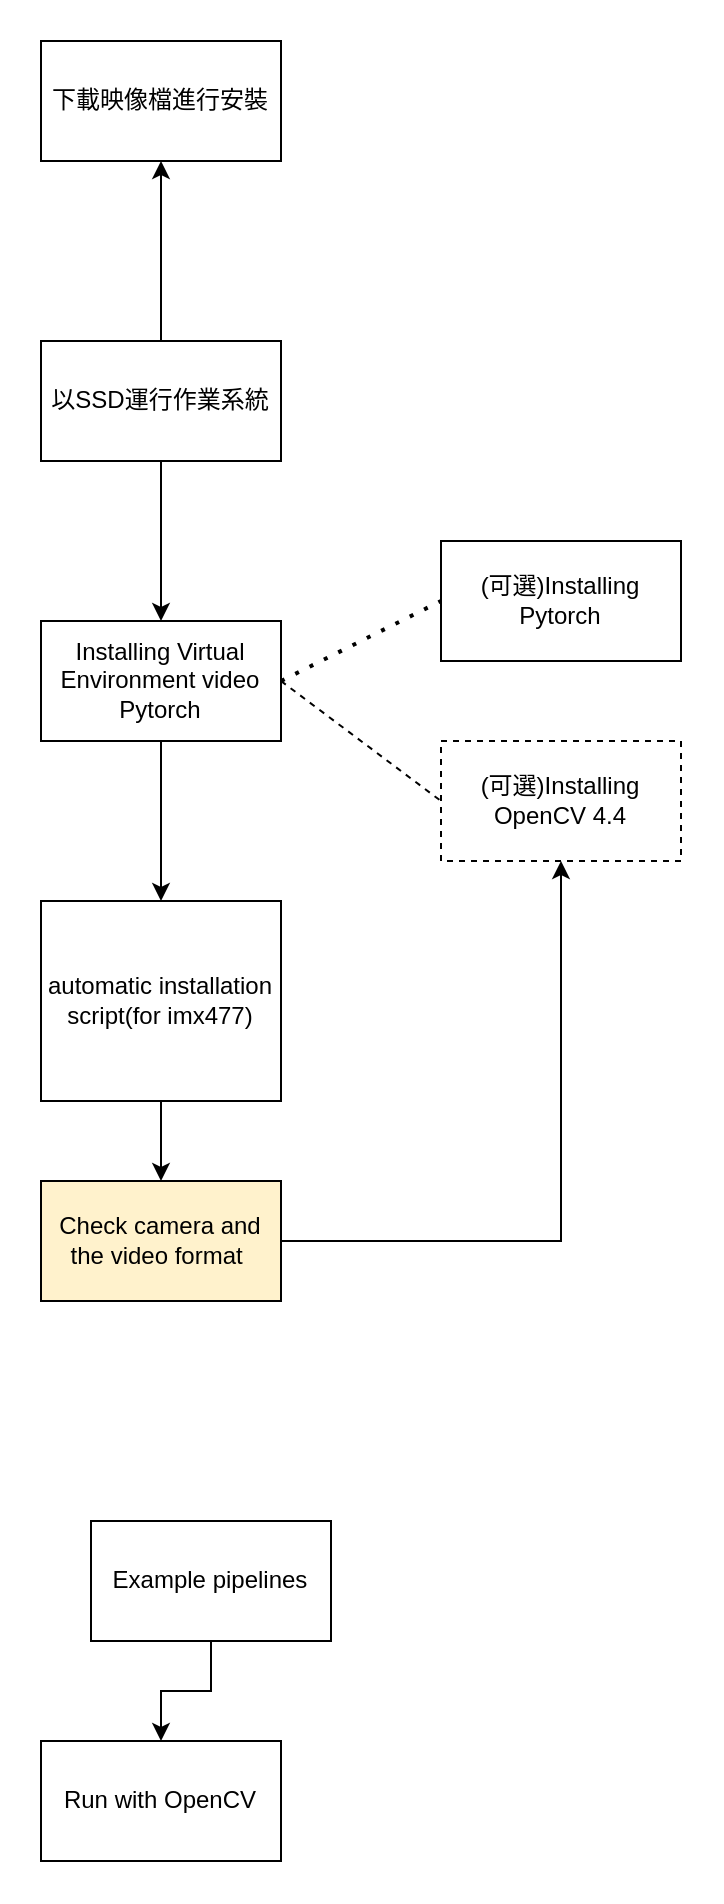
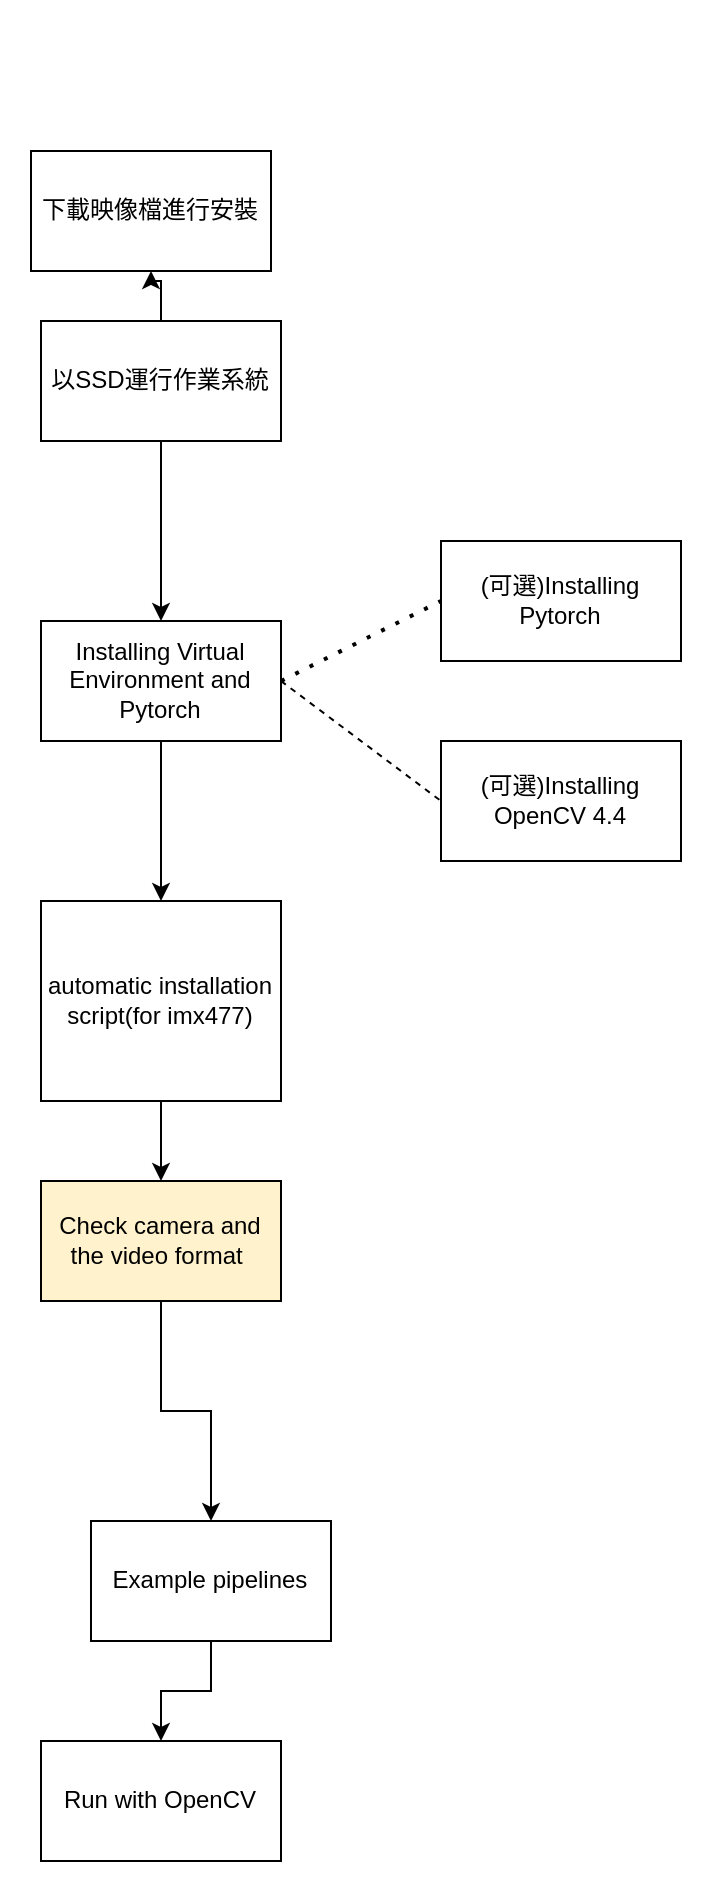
(161, 101) -> (151, 211)
(161, 401) -> (161, 381)
(161, 681) -> (161, 681)
(561, 801) -> (561, 801)
(561, 1198) -> (179, 1411)
